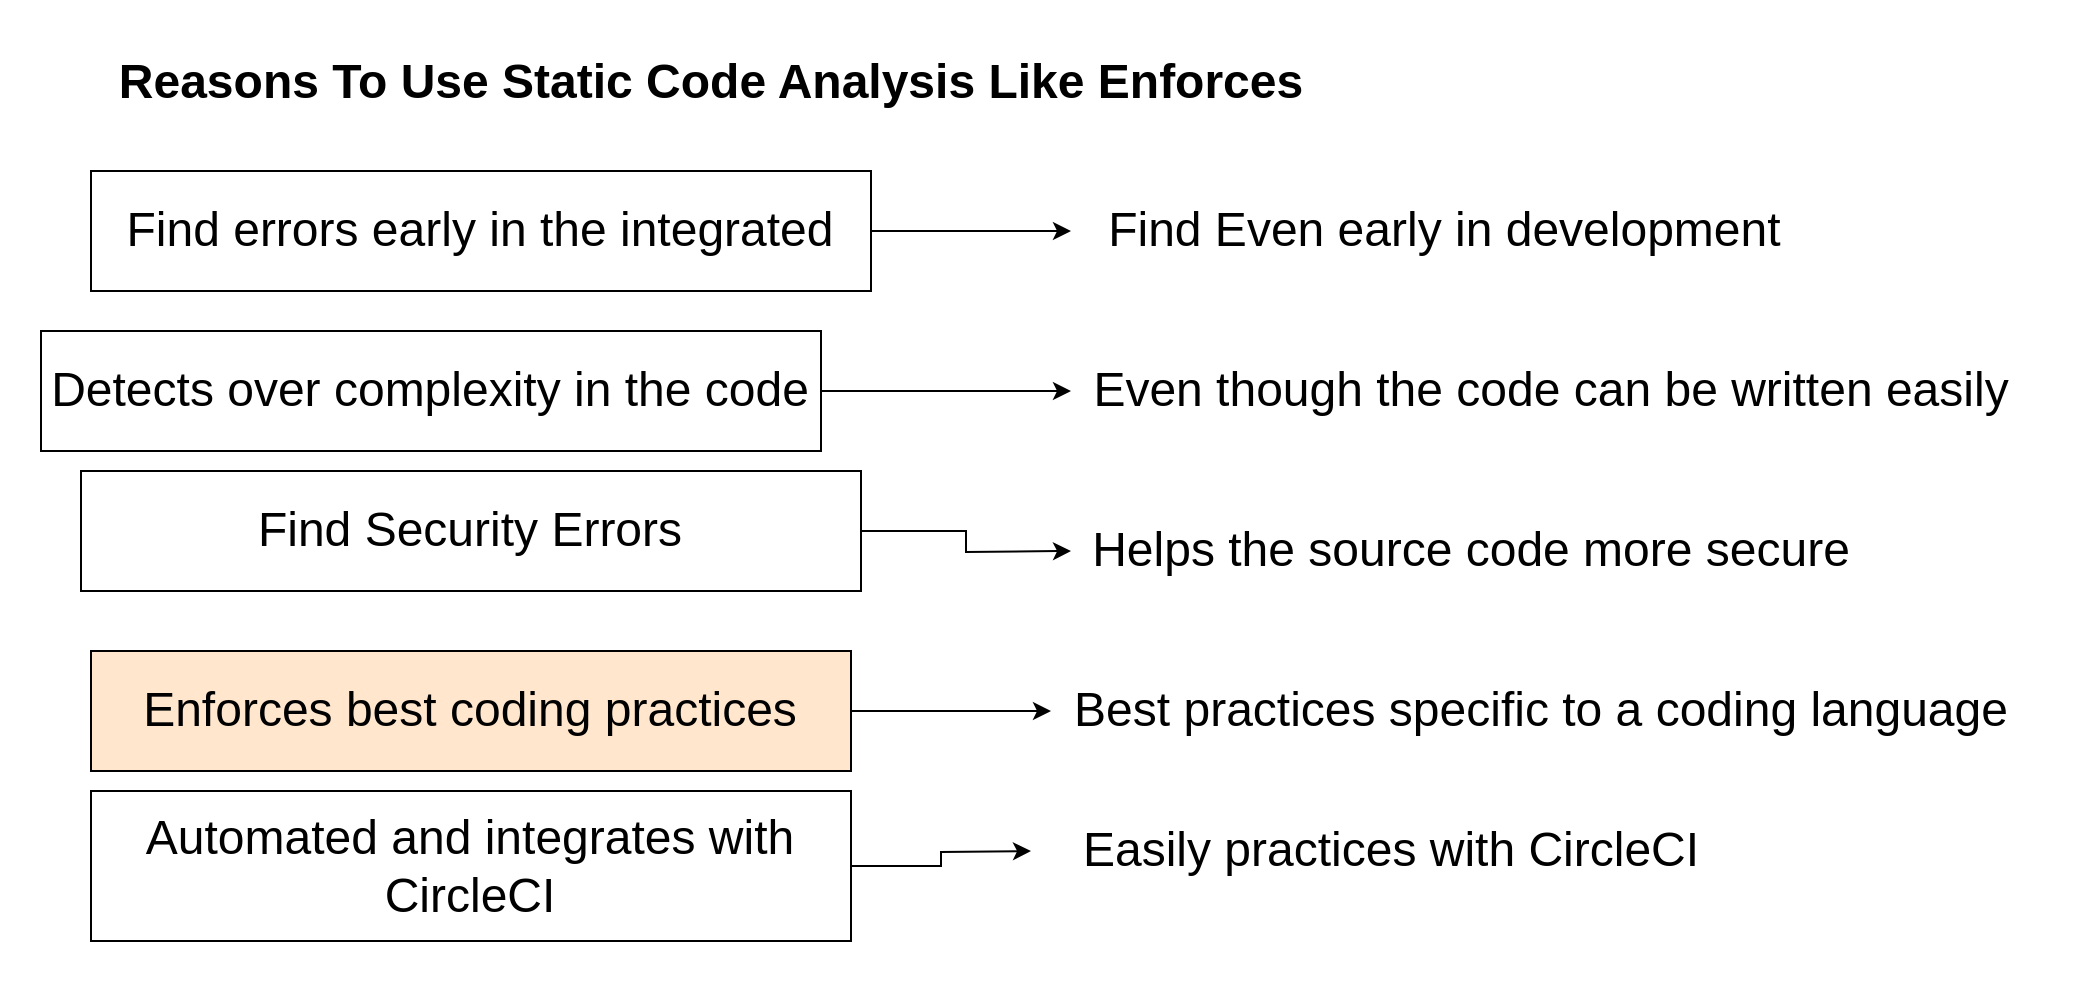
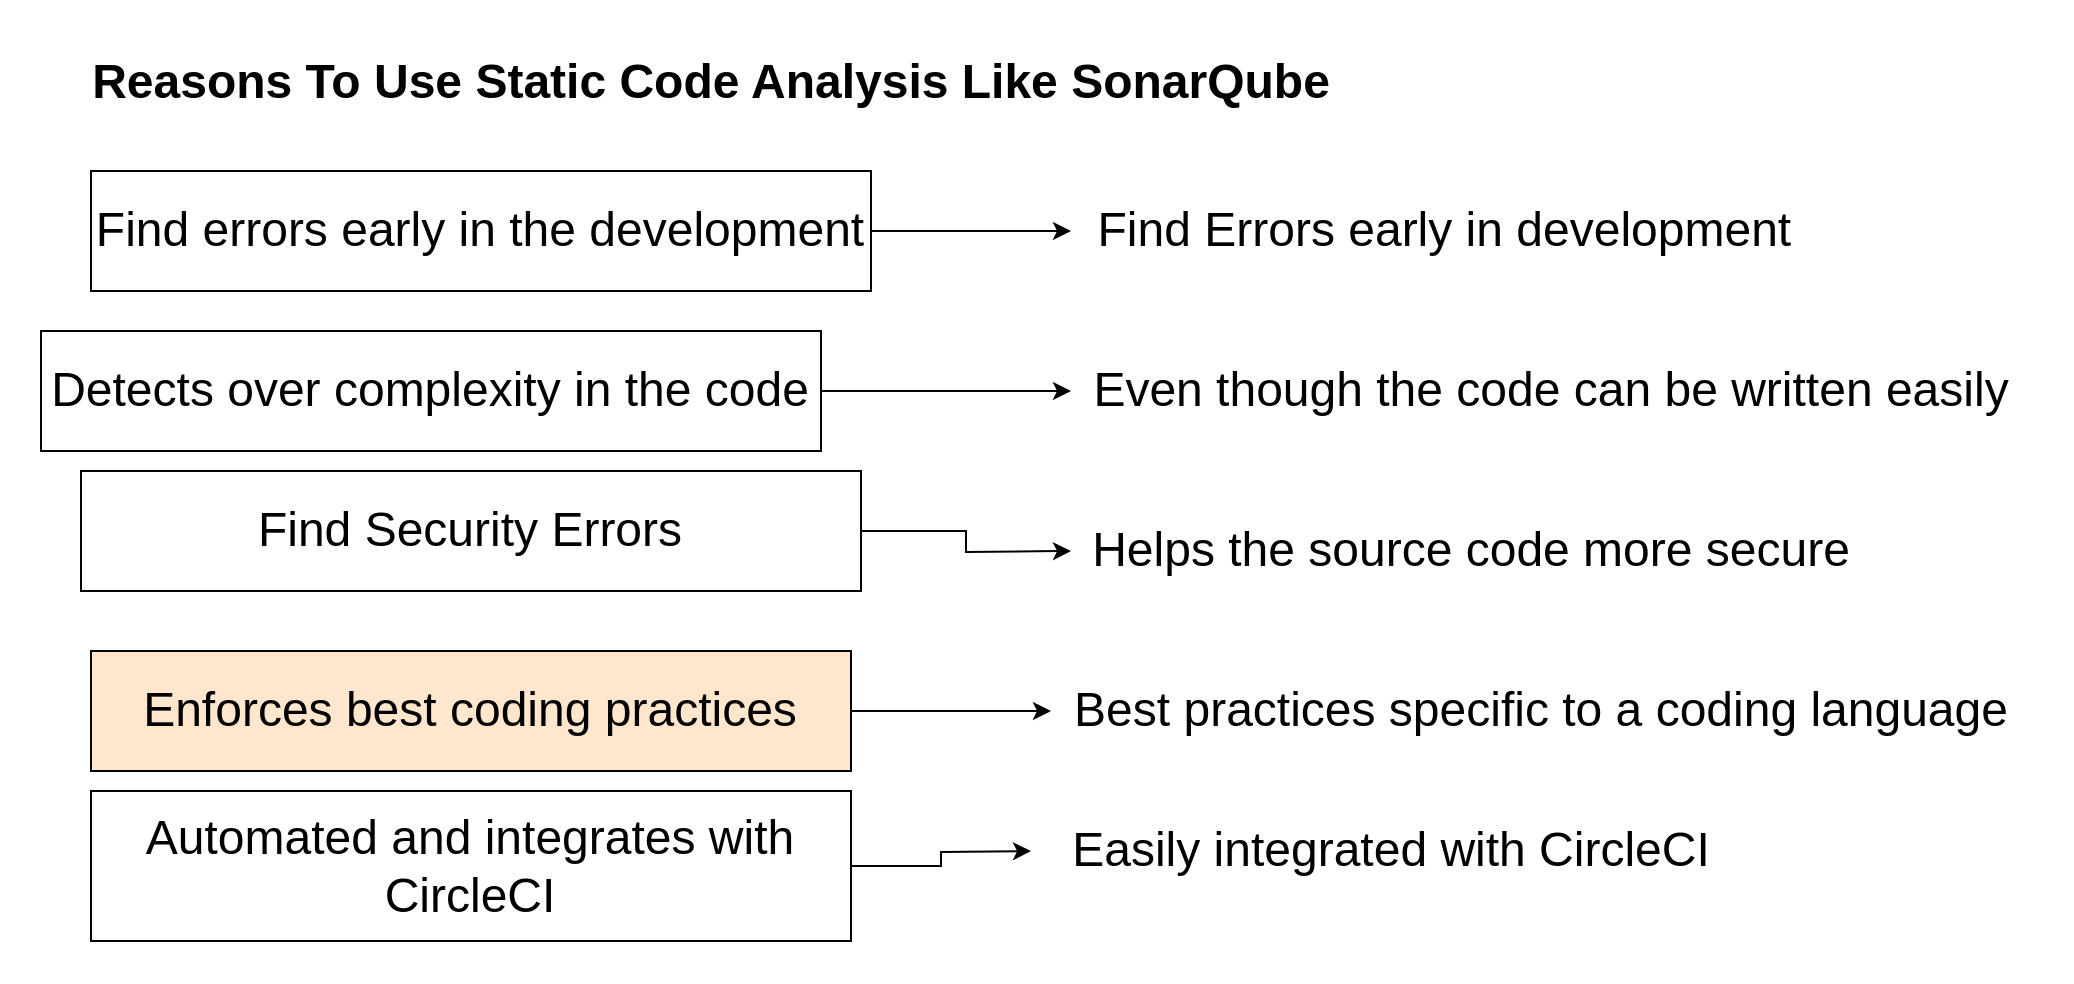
(712, 111) -> (712, 111)
(481, 231) -> (481, 231)
(1452, 231) -> (1452, 231)
(1392, 851) -> (1392, 851)
